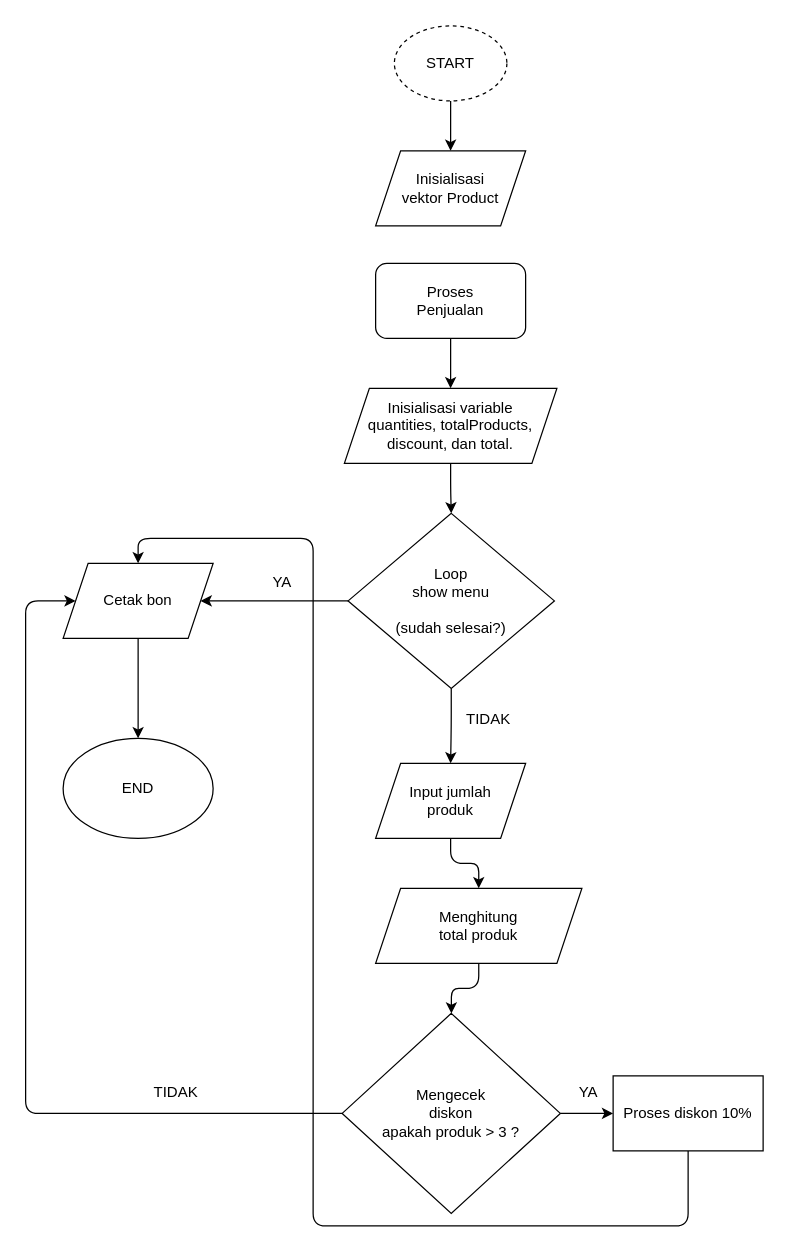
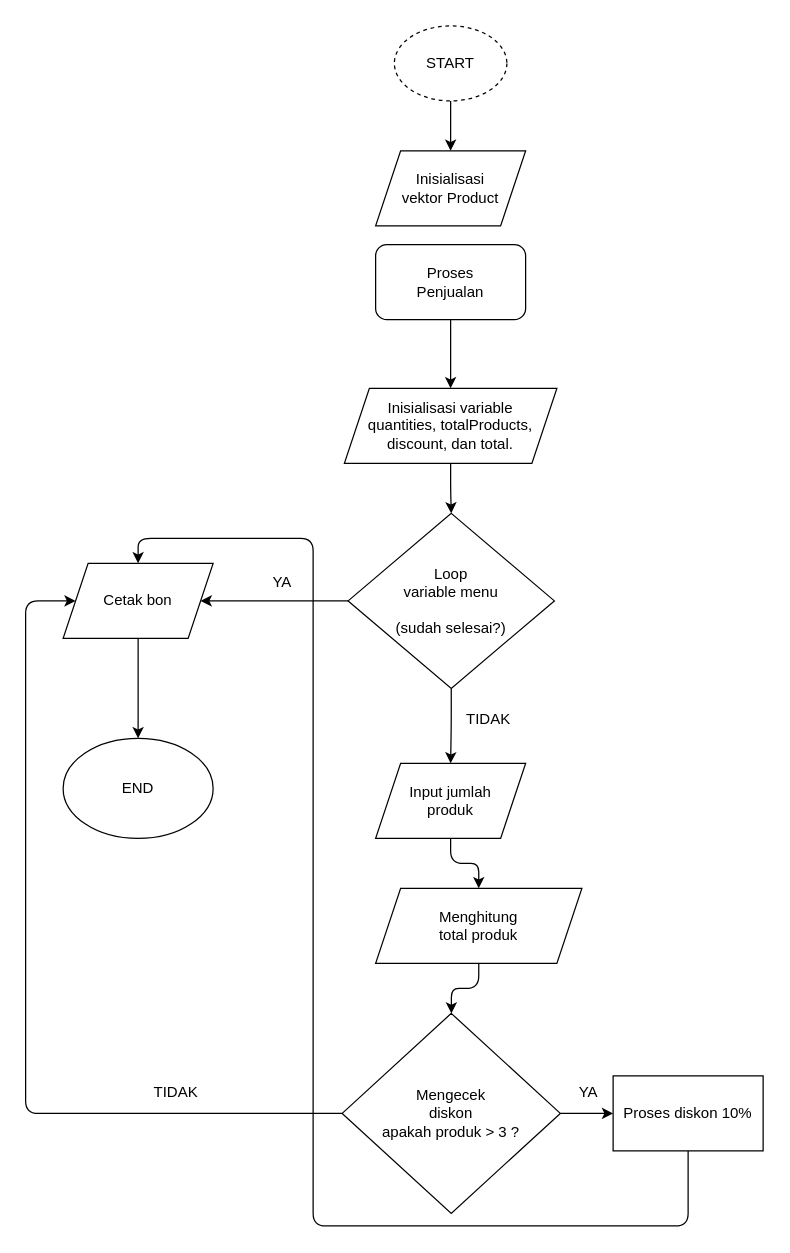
(451, 301) -> (451, 282)
(451, 601) -> (451, 601)
